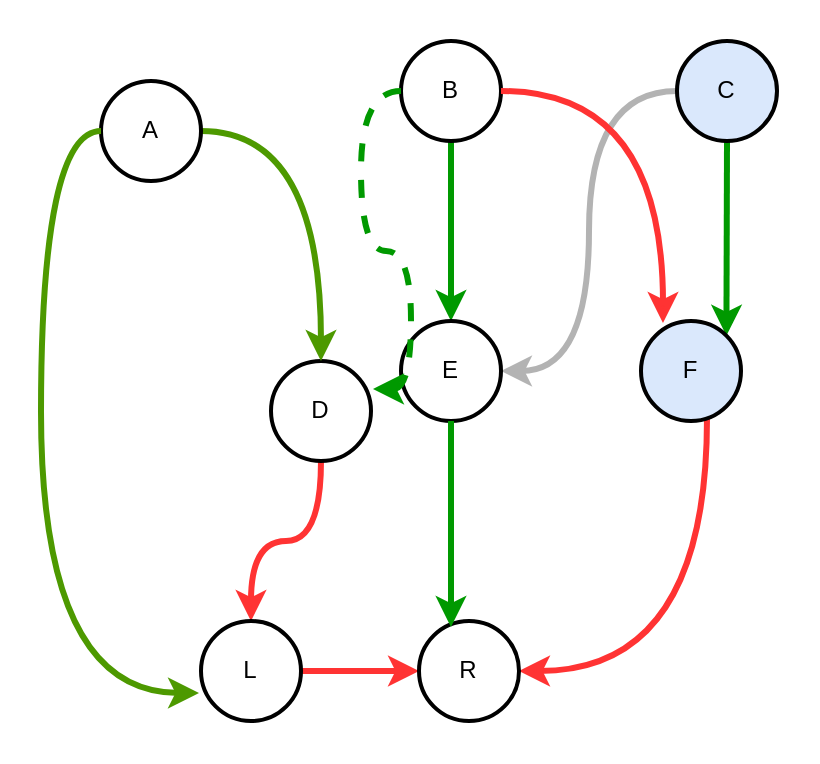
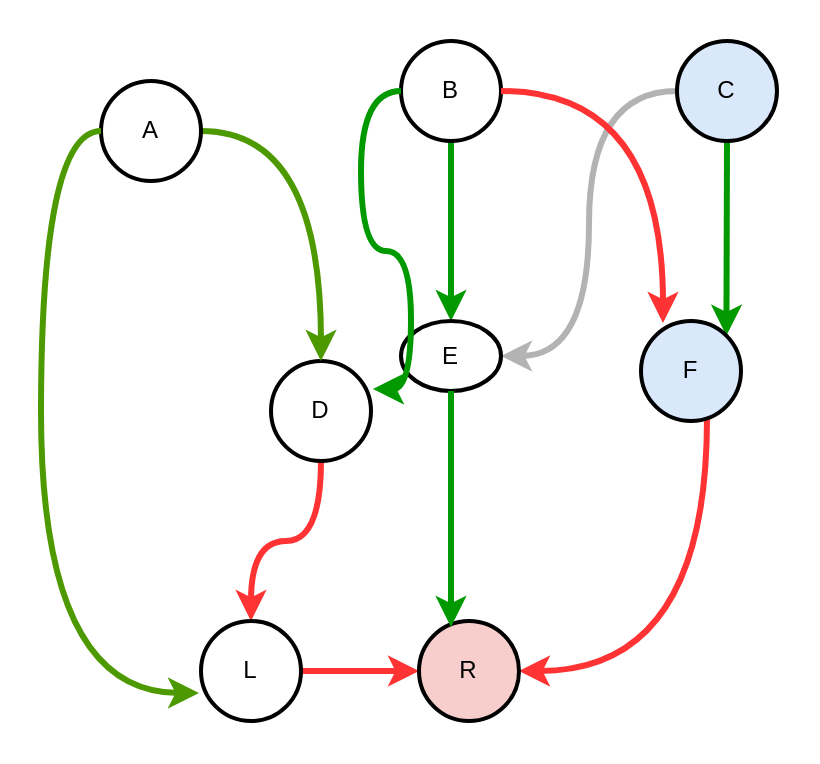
(407, 371) -> (407, 371)
(451, 371) -> (451, 356)
(469, 671) -> (469, 671)
